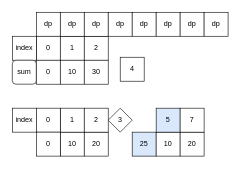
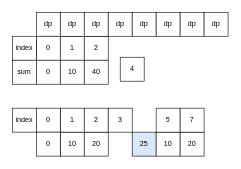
(24, 72) -> (24, 72)
(96, 72) -> (96, 72)
(120, 120) -> (120, 120)
(168, 120) -> (168, 120)
